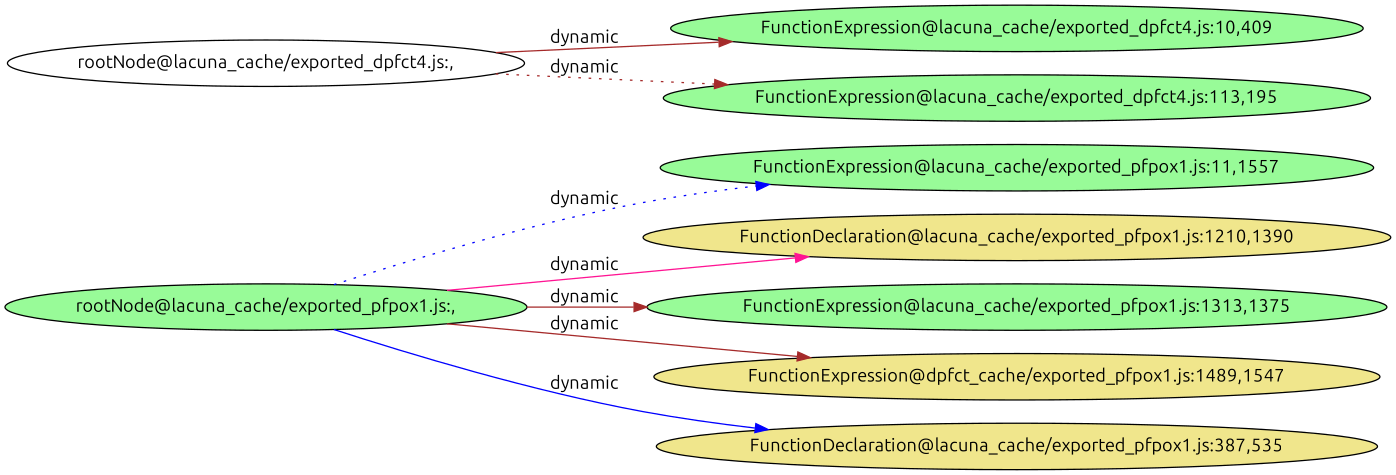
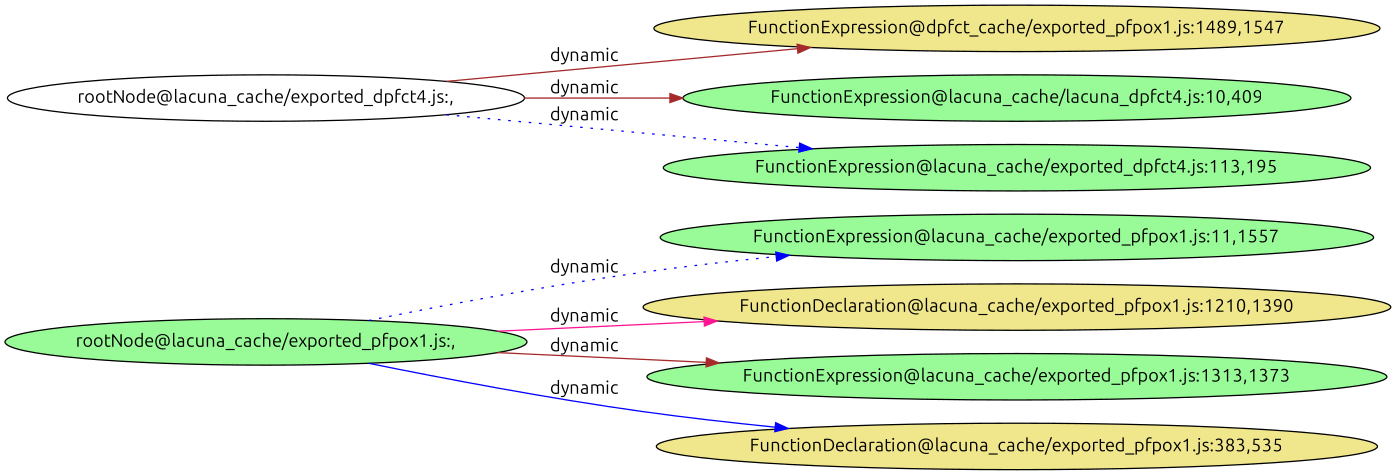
(1017, 28) -> (1017, 98)
(605, 79) -> (623, 131)
(1017, 307) -> (1017, 377)
(622, 340) -> (622, 65)
(1017, 446) -> (1017, 446)
